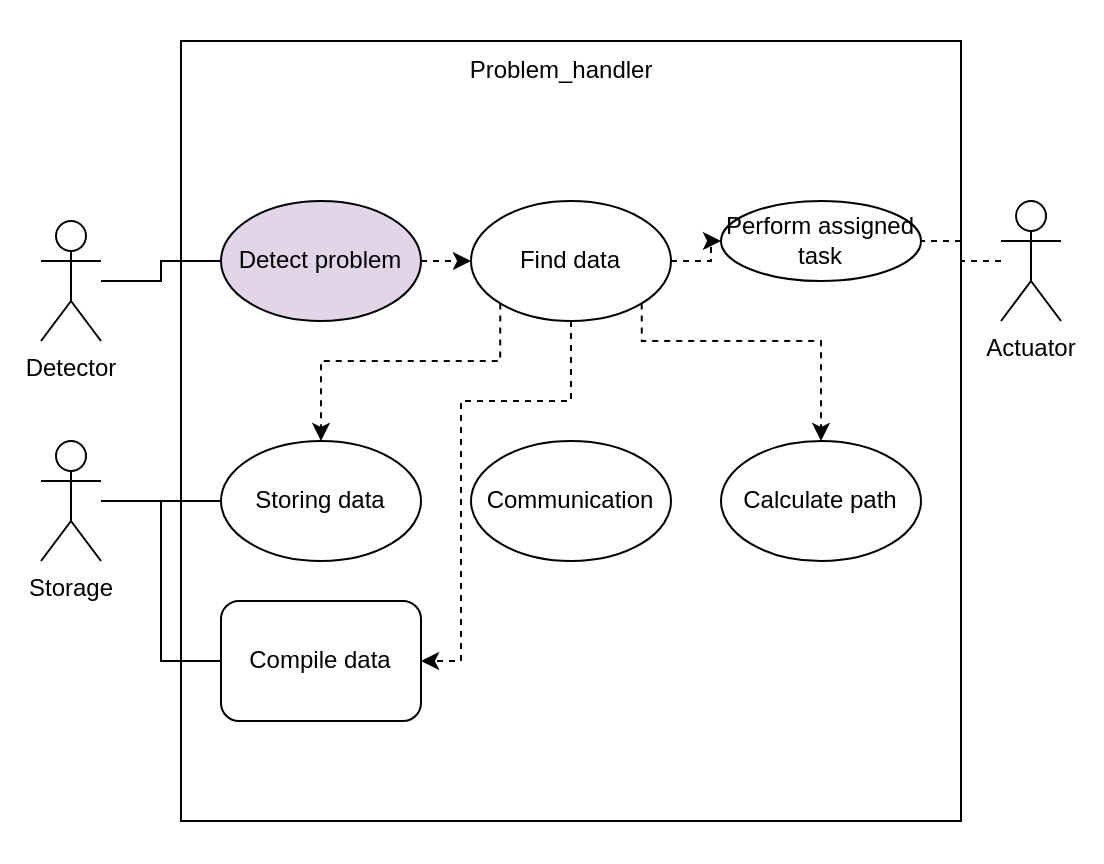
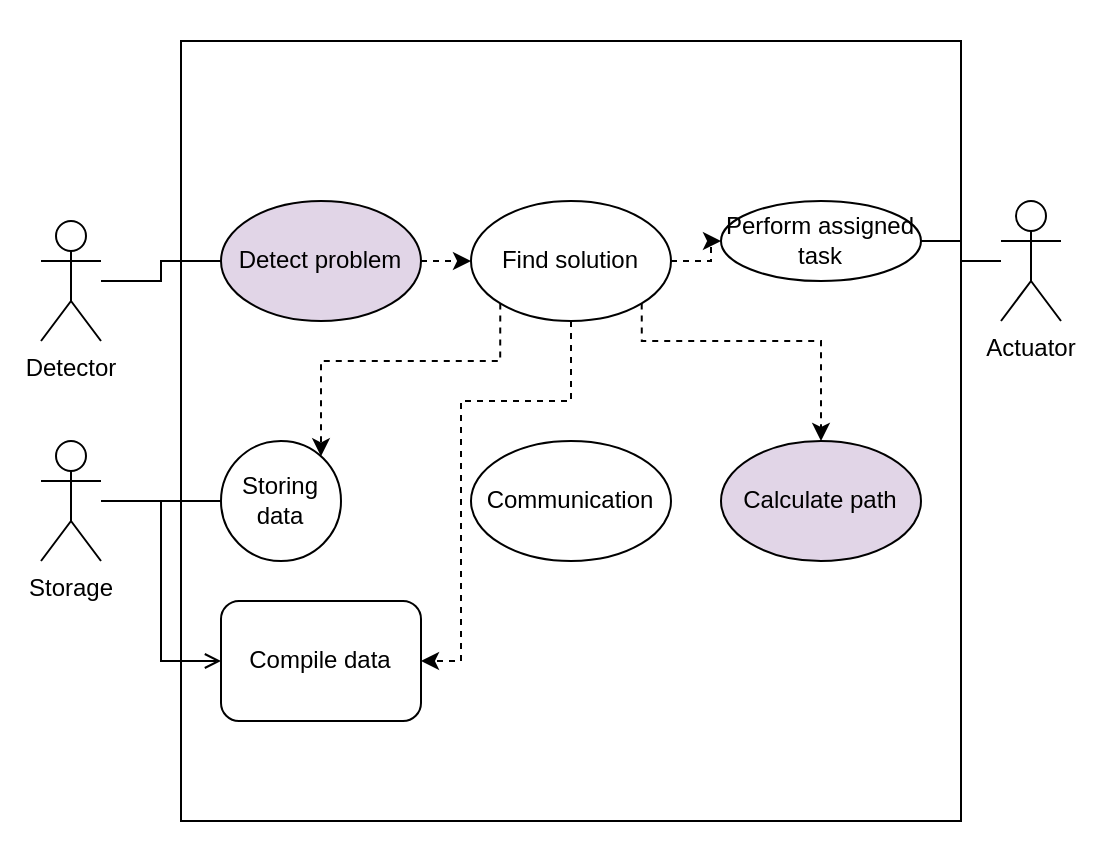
(561, 71) -> none
(571, 261) -> (571, 261)
(980, 261) -> (980, 261)
(321, 501) -> (281, 501)
(821, 501) -> (821, 501)
(214, 661) -> (212, 661)
